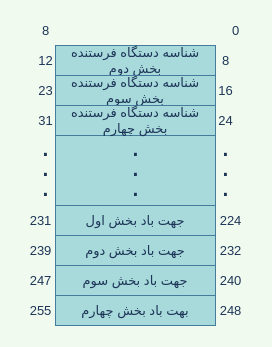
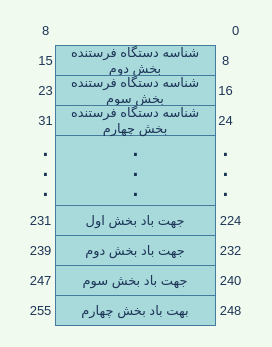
(46, 61) -> (46, 61)
